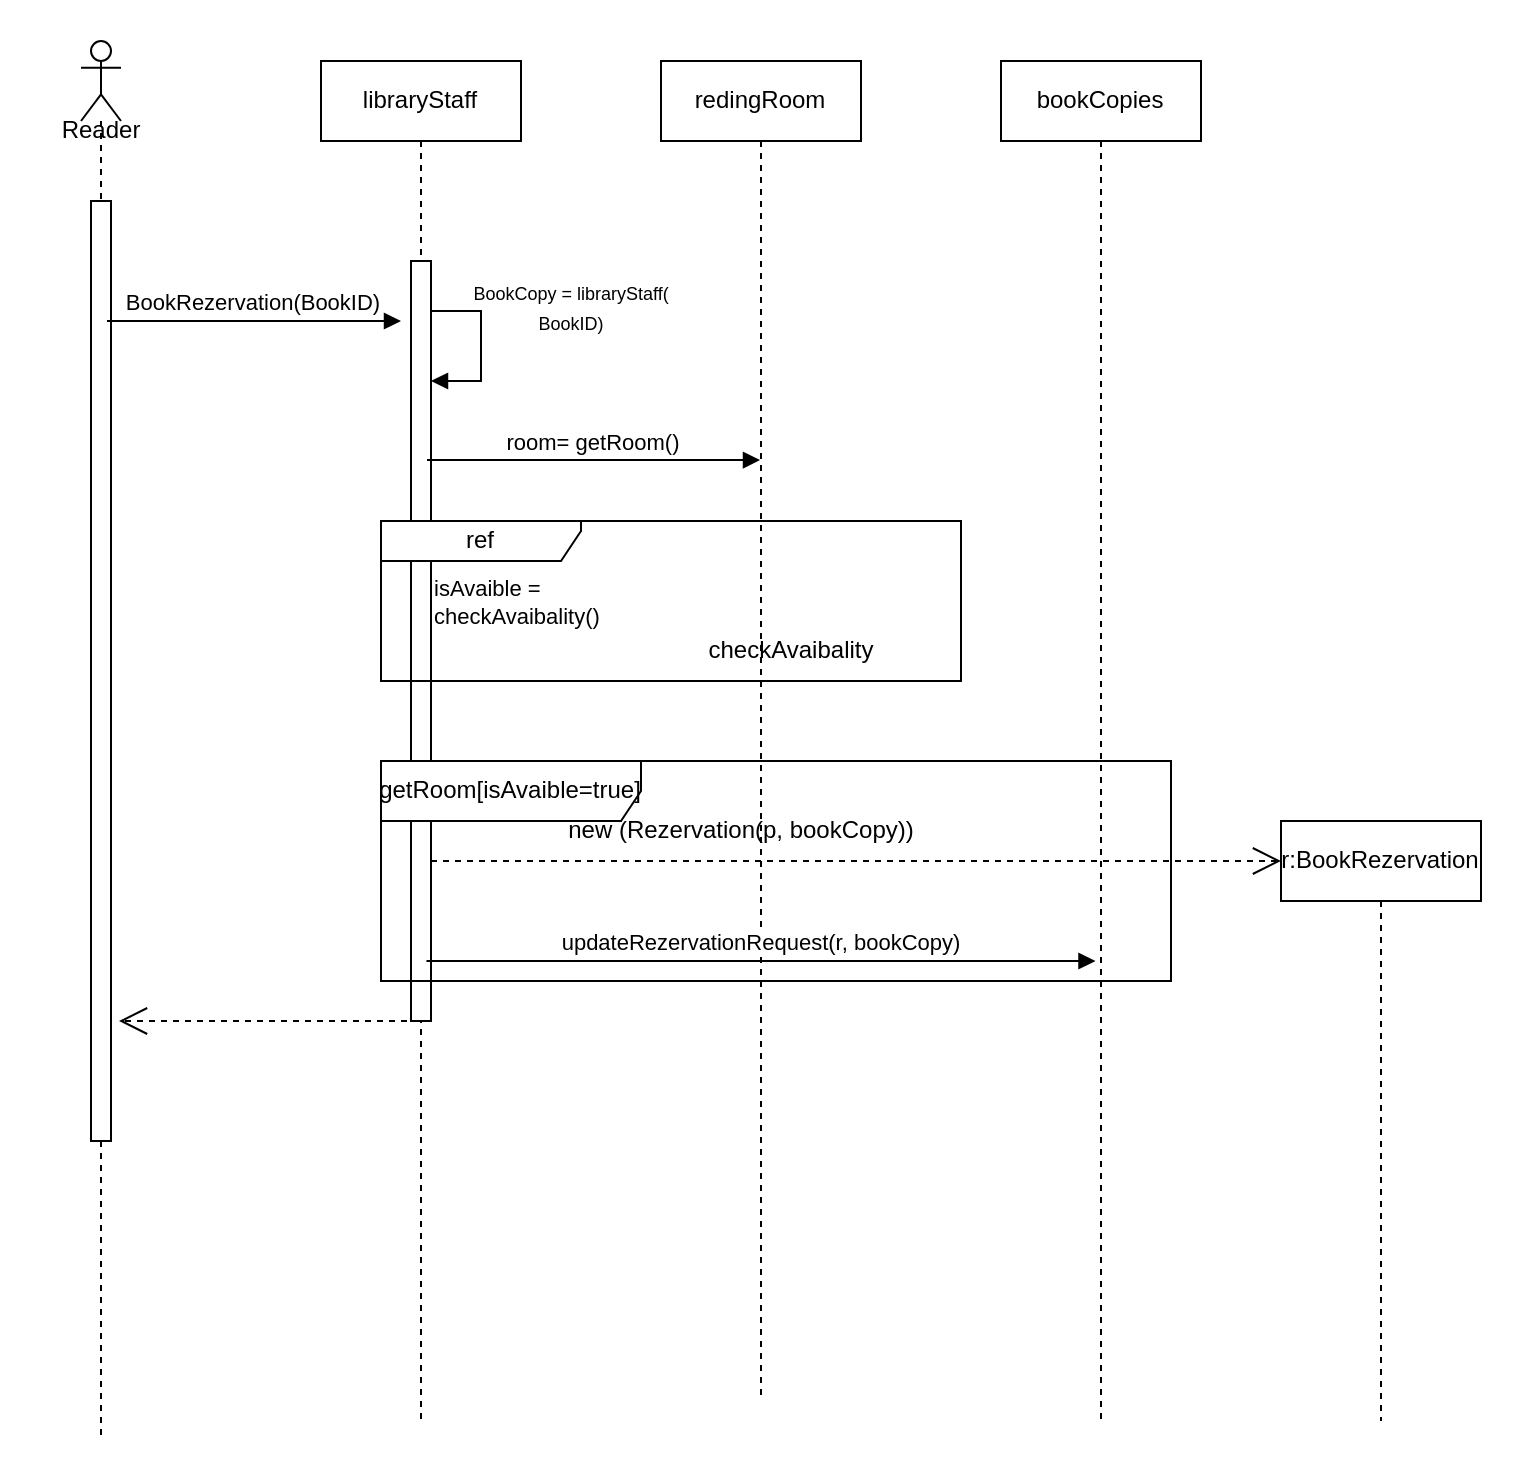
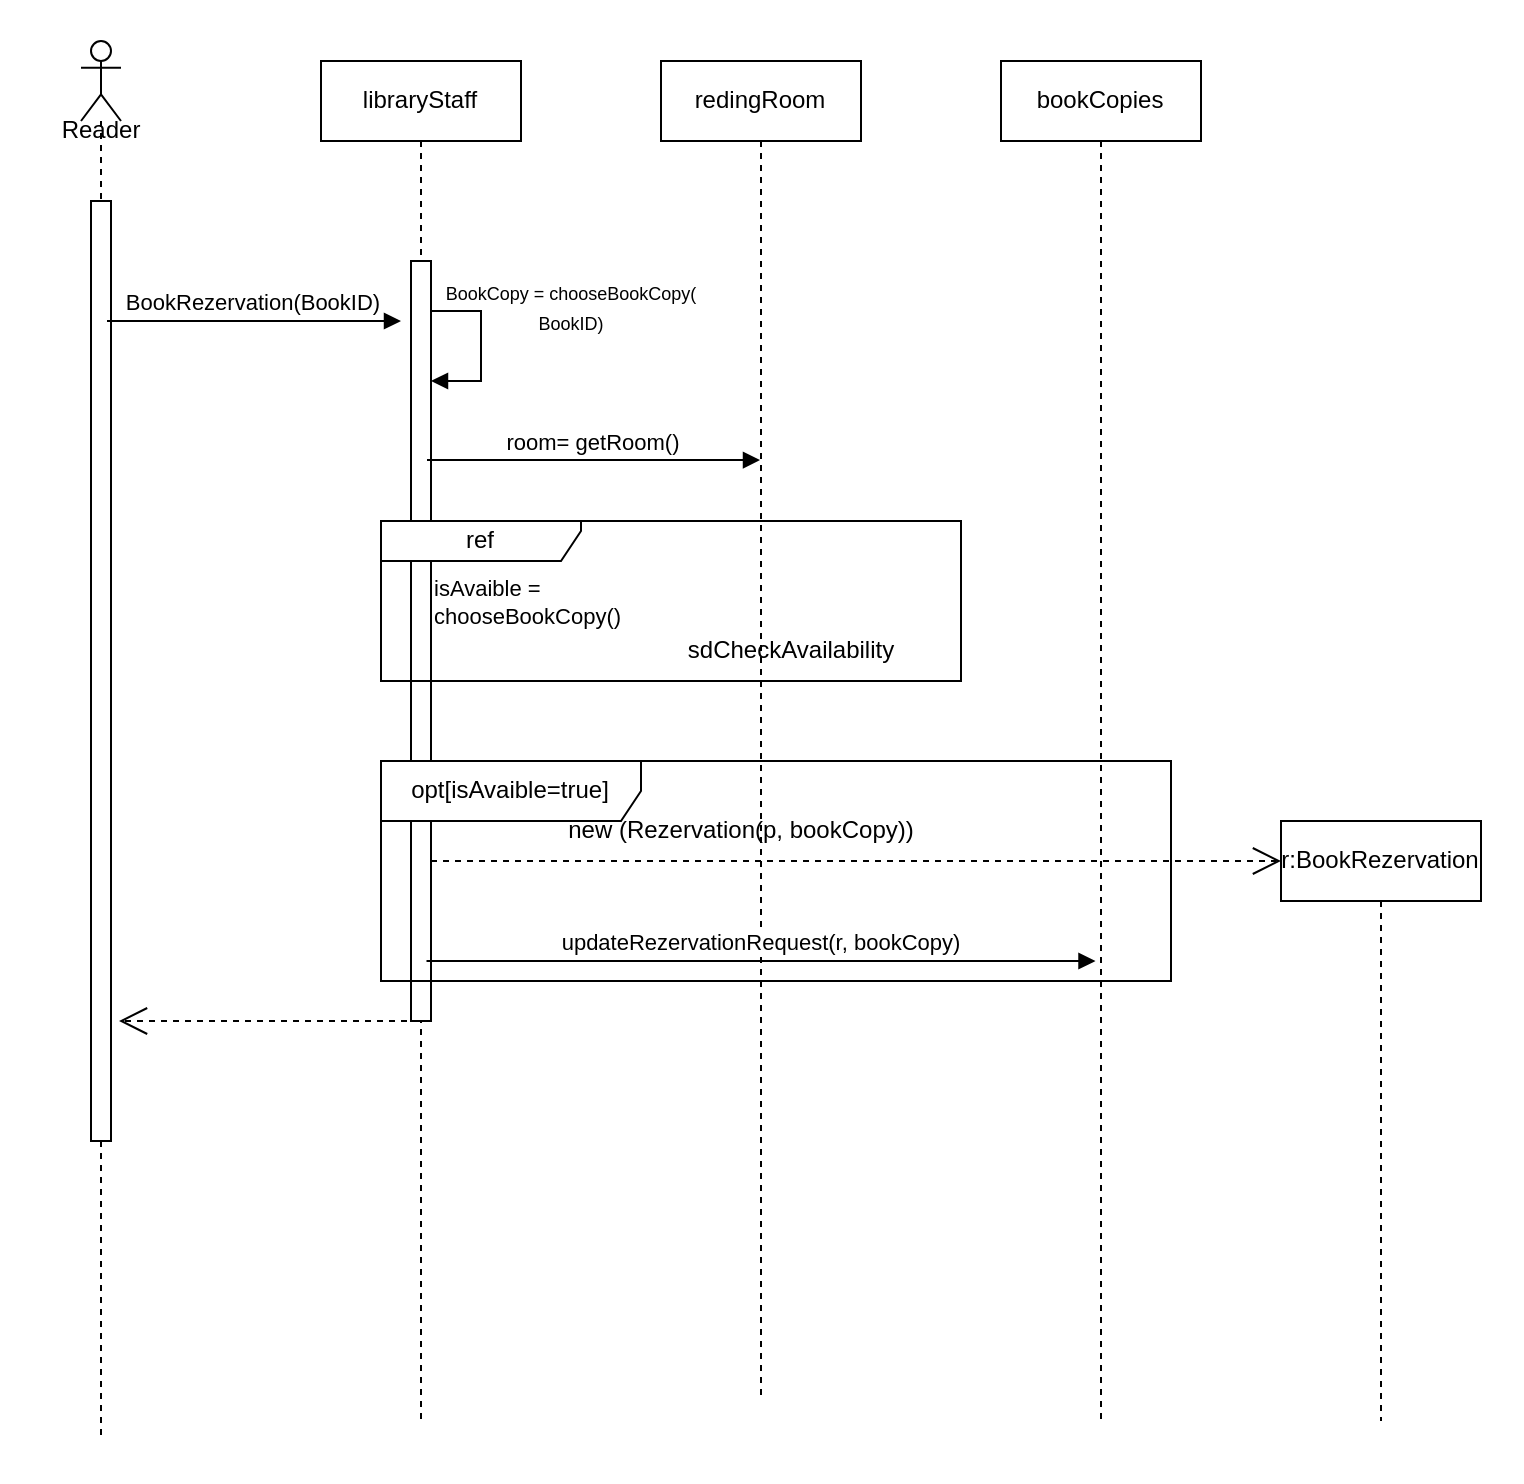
(572, 307) -> (572, 307)
(540, 604) -> (543, 604)
(792, 651) -> (792, 651)
(511, 791) -> (511, 791)
